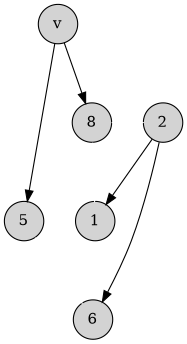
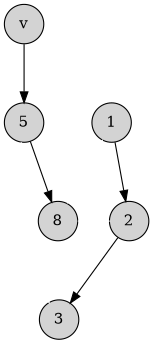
(73, 68) -> (39, 166)
(132, 167) -> (119, 166)
(93, 320) -> (59, 320)
